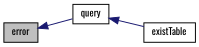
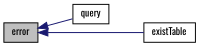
(131, 24) -> (96, 33)
